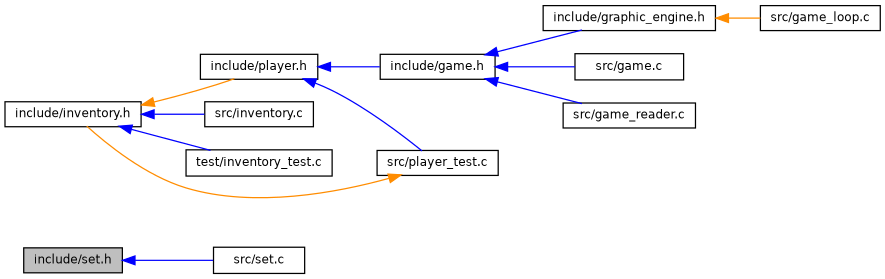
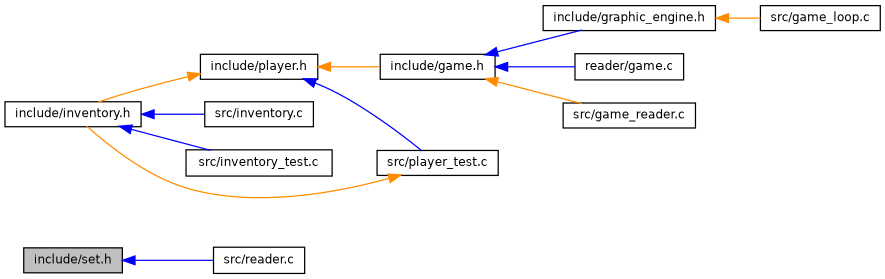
(355, 67) -> (355, 67)
(629, 67) -> (629, 67)
(194, 91) -> (143, 88)
(540, 93) -> (540, 93)
(259, 163) -> (259, 163)
(259, 260) -> (259, 260)
